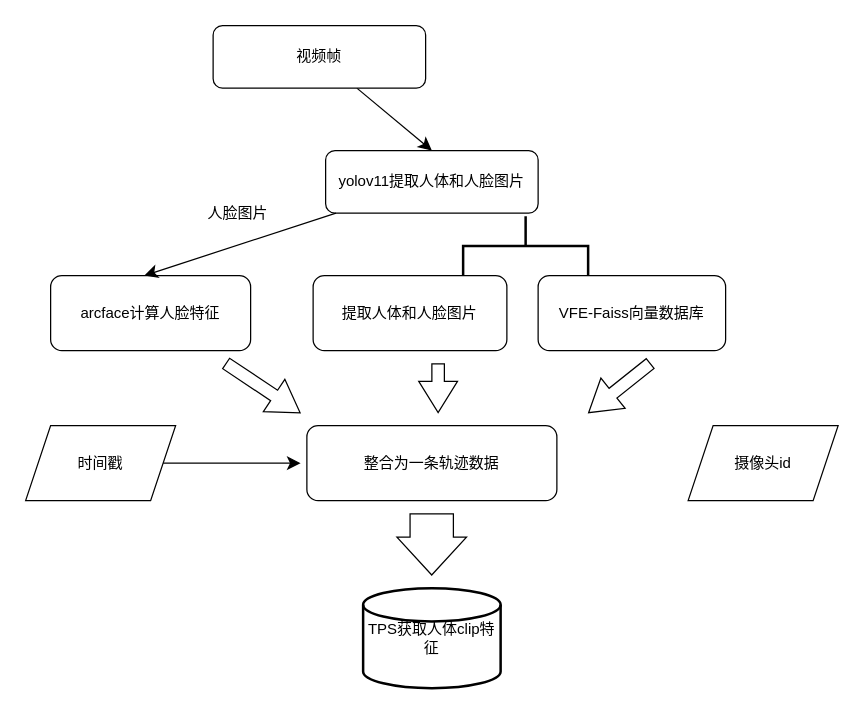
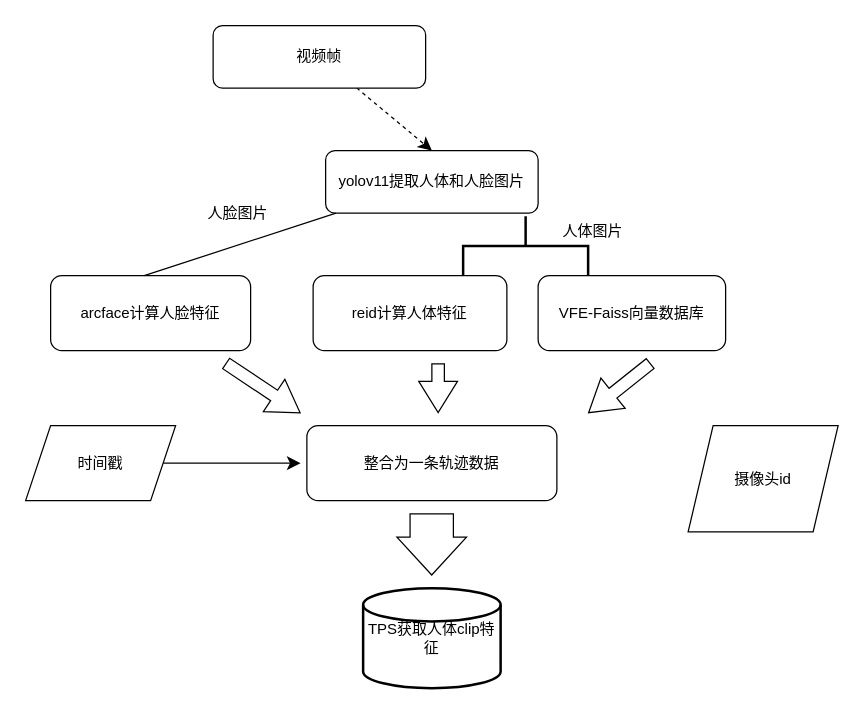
(391, 116) -> (391, 116)
none -> (593, 232)
(156, 272) -> (151, 273)
(410, 313) -> (410, 313)
(763, 463) -> (763, 479)
